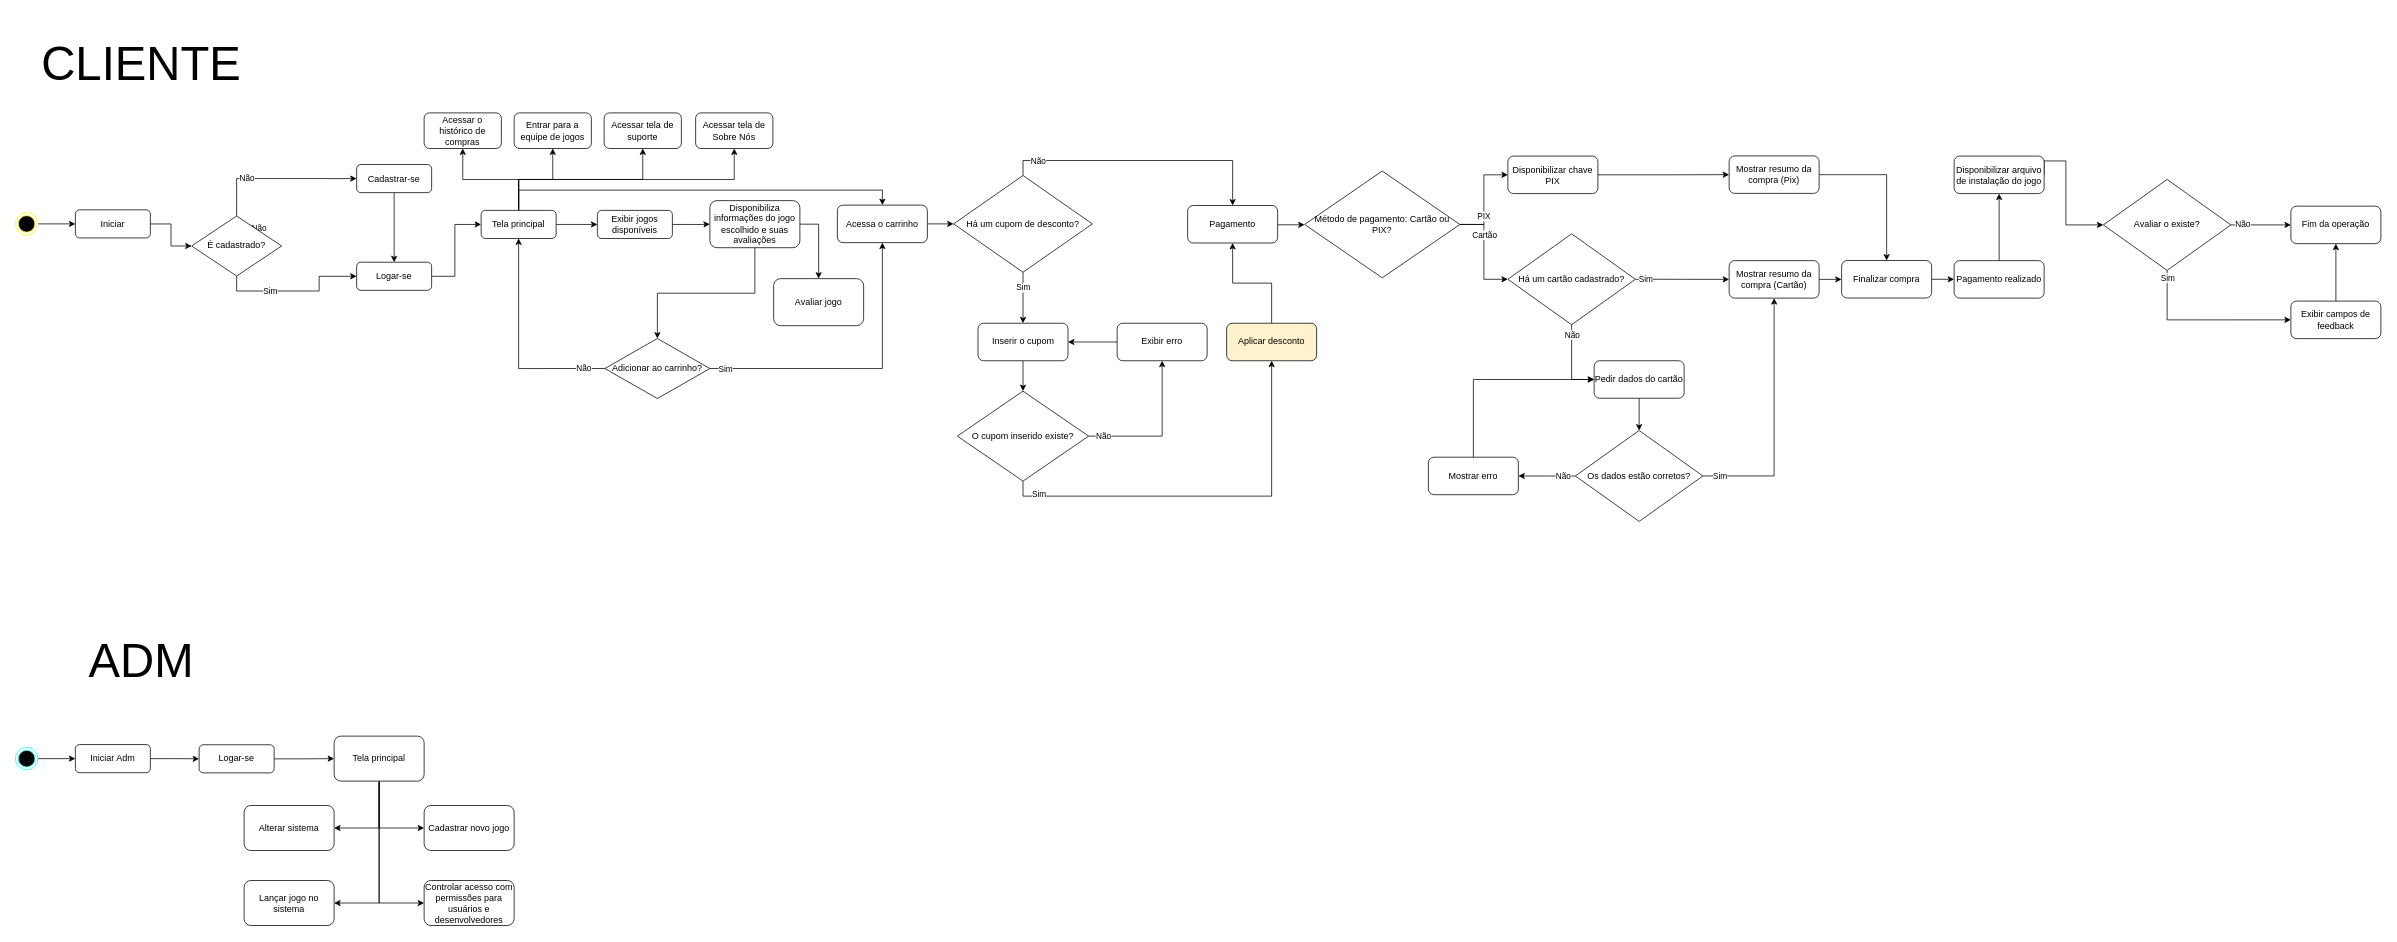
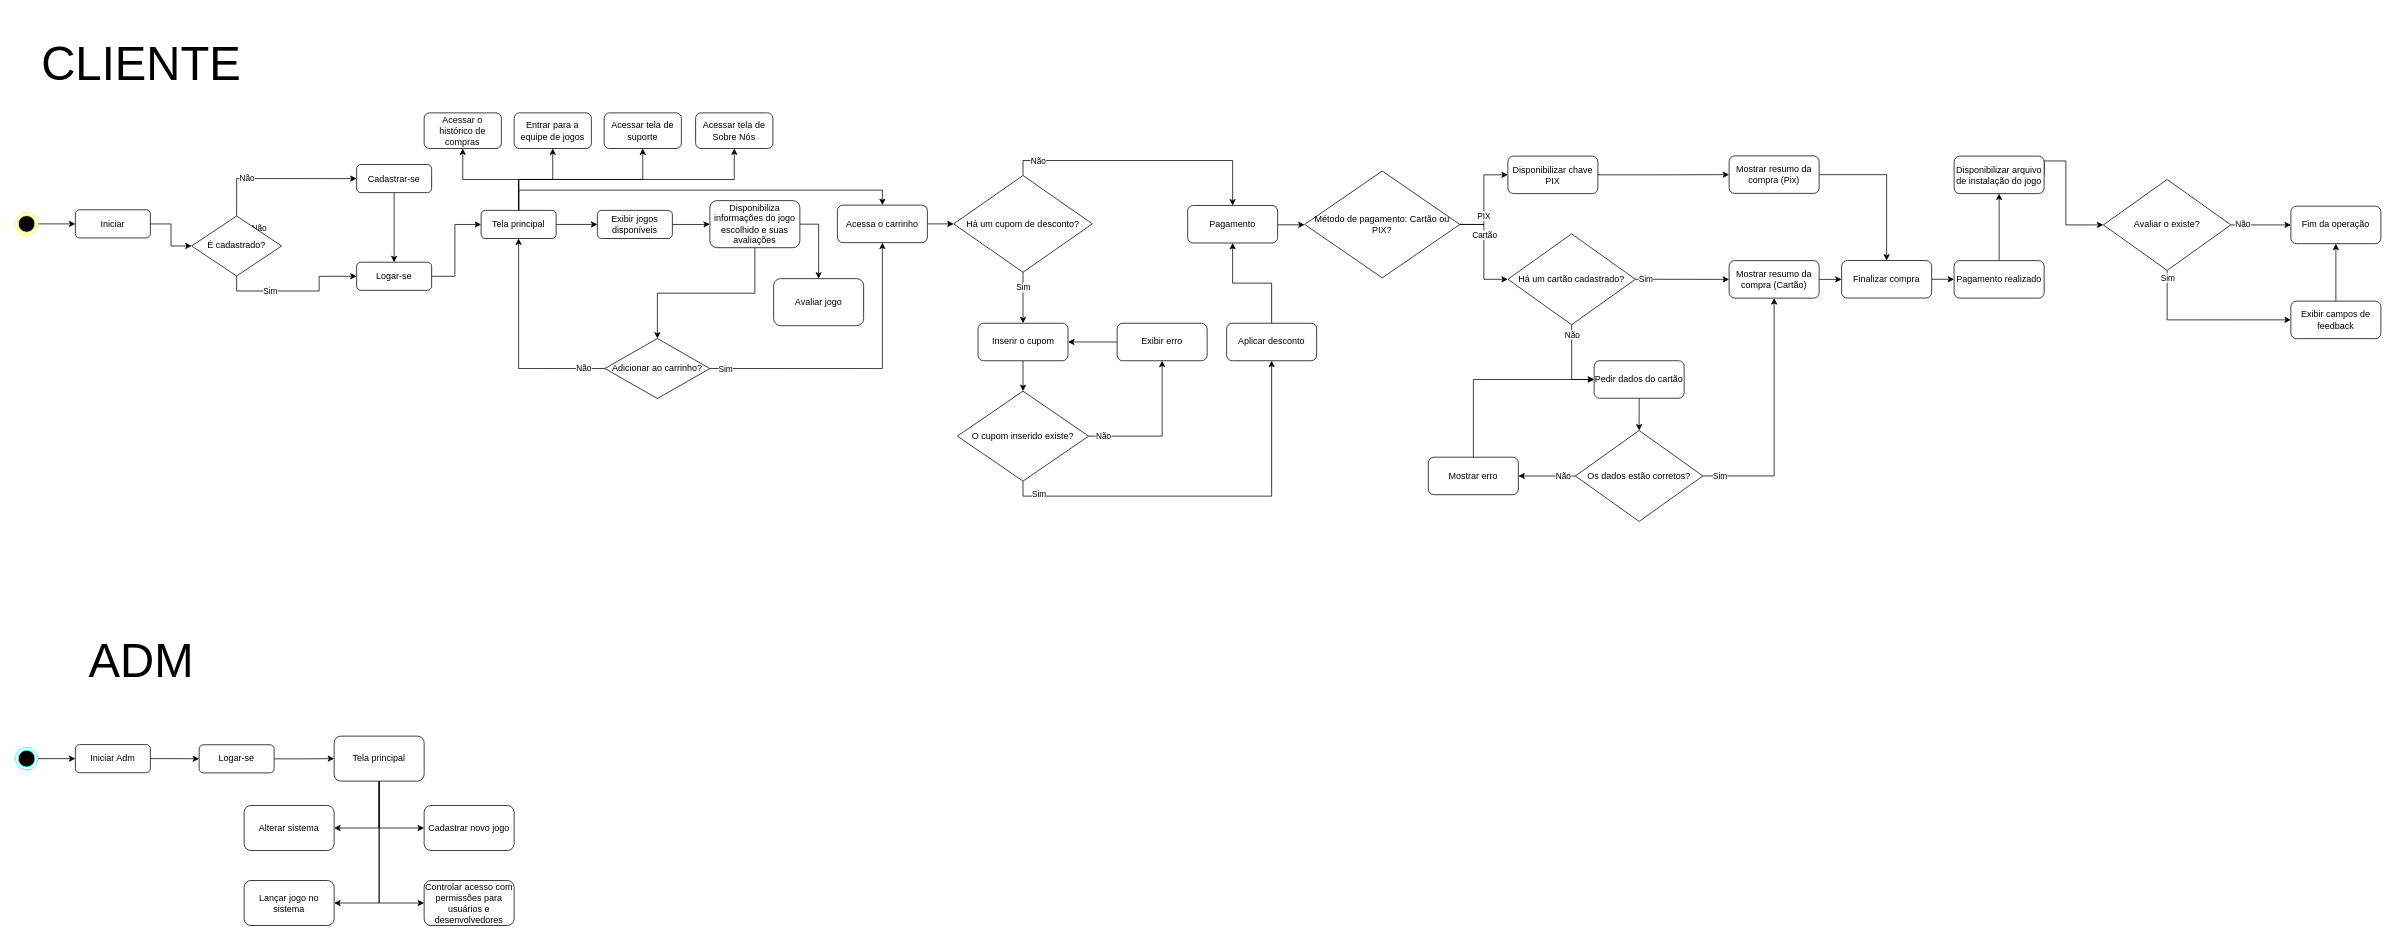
(1272, 342) -> (1272, 342)
